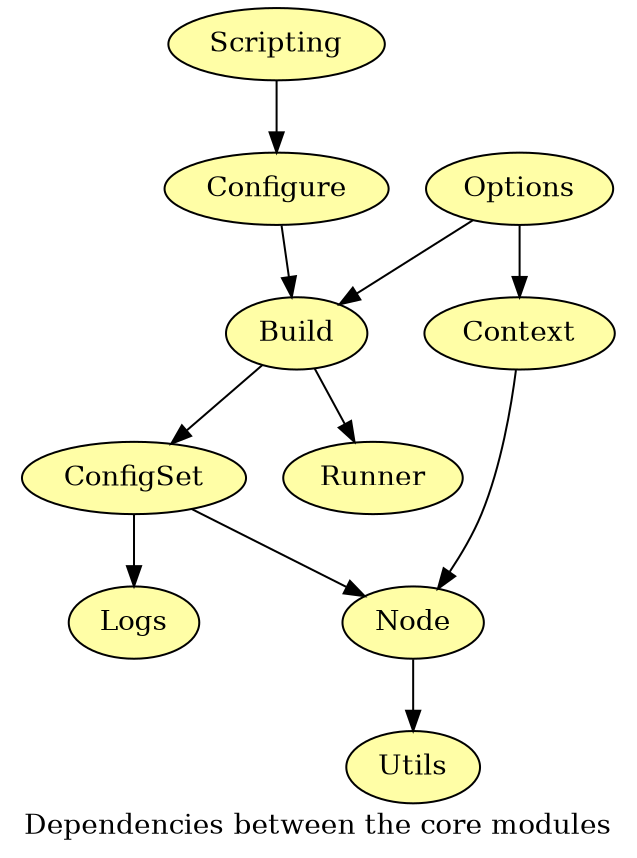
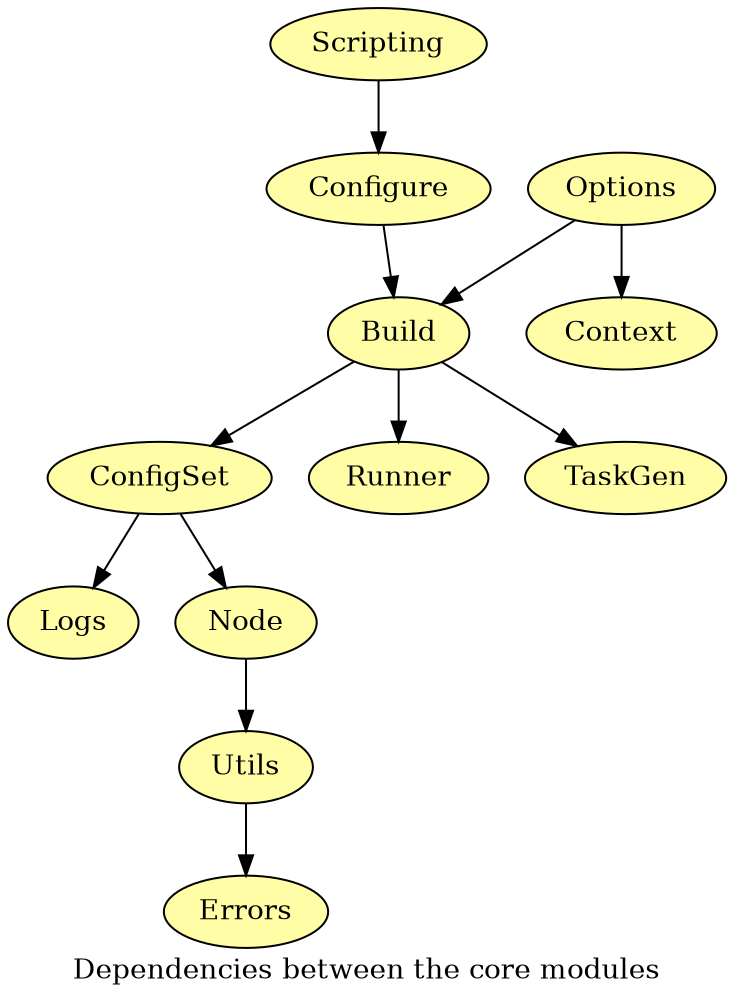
(495, 475) -> none
none -> (626, 478)
none -> (246, 912)
